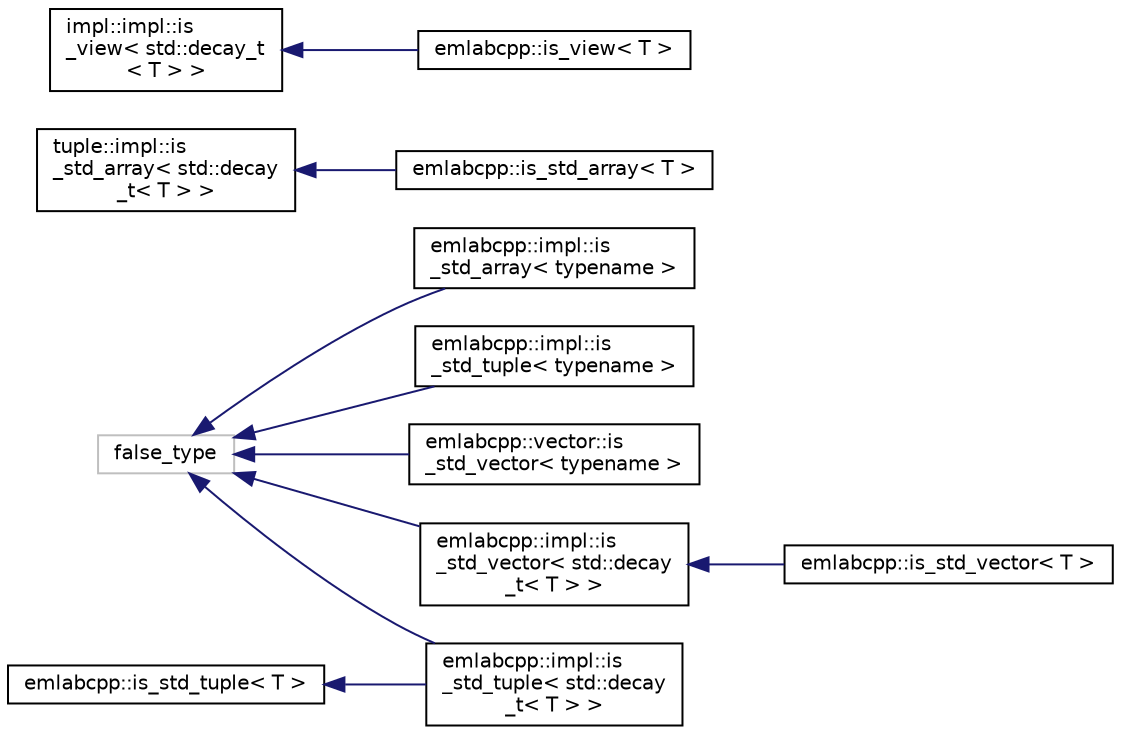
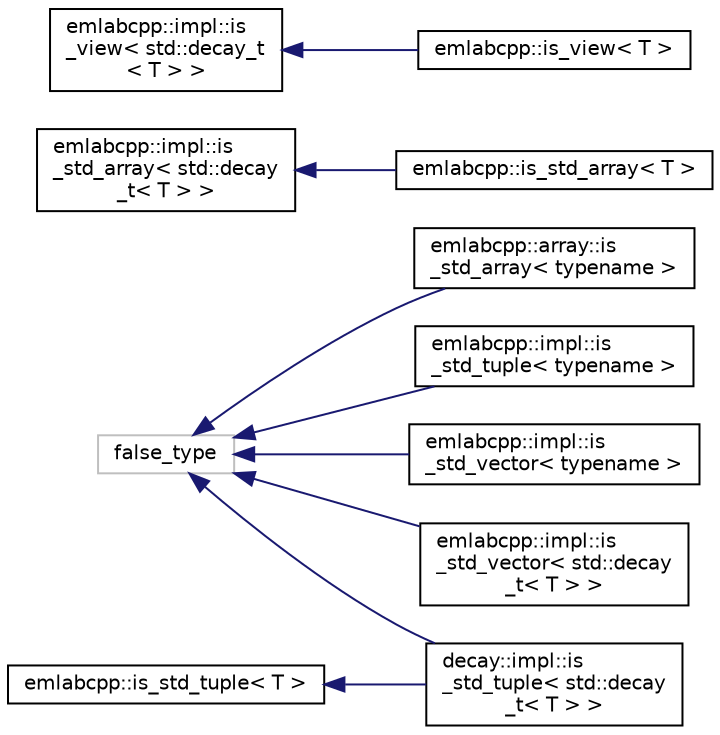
(166, 50) -> (166, 50)
(166, 170) -> (166, 170)
(554, 258) -> (554, 258)
(554, 454) -> (554, 454)
(949, 564) -> none
(554, 684) -> (554, 684)
